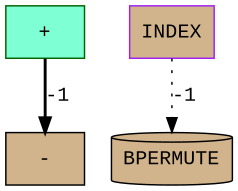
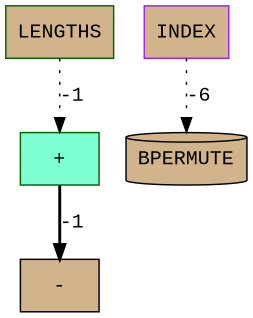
none -> (60, 32)
(184, 95) -> (199, 95)
